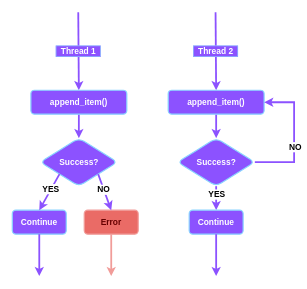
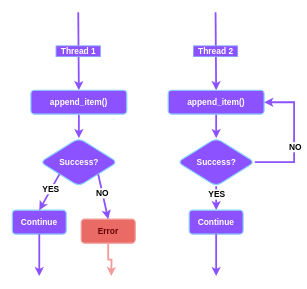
(111, 222) -> (108, 231)
